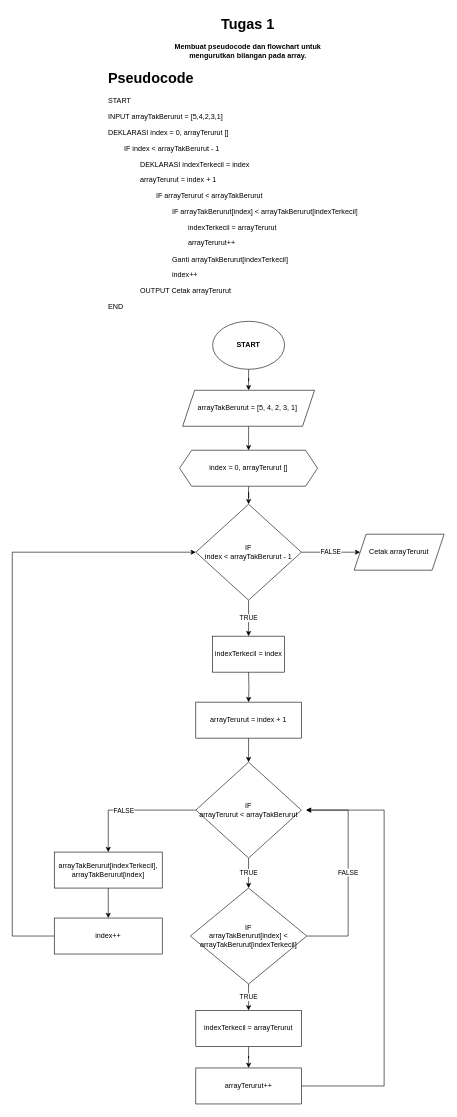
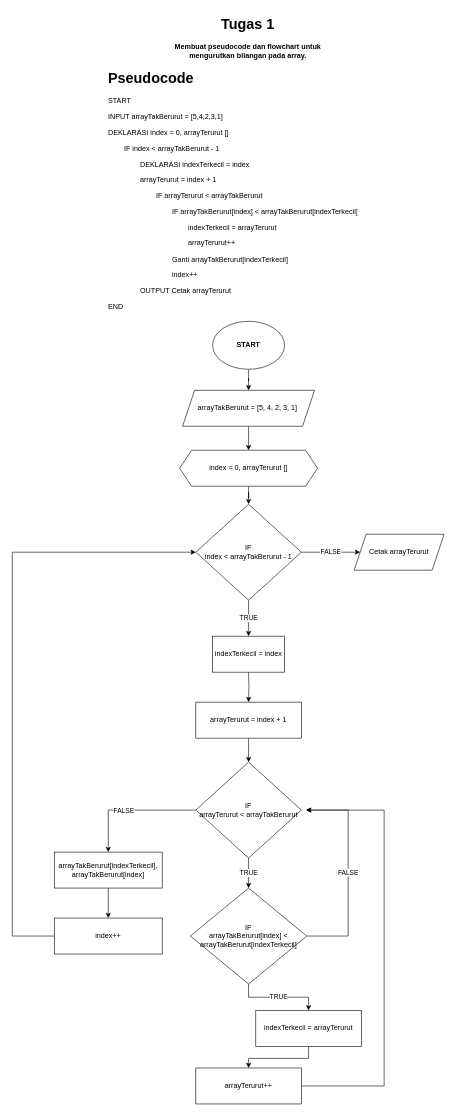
(249, 1029) -> (309, 1029)
